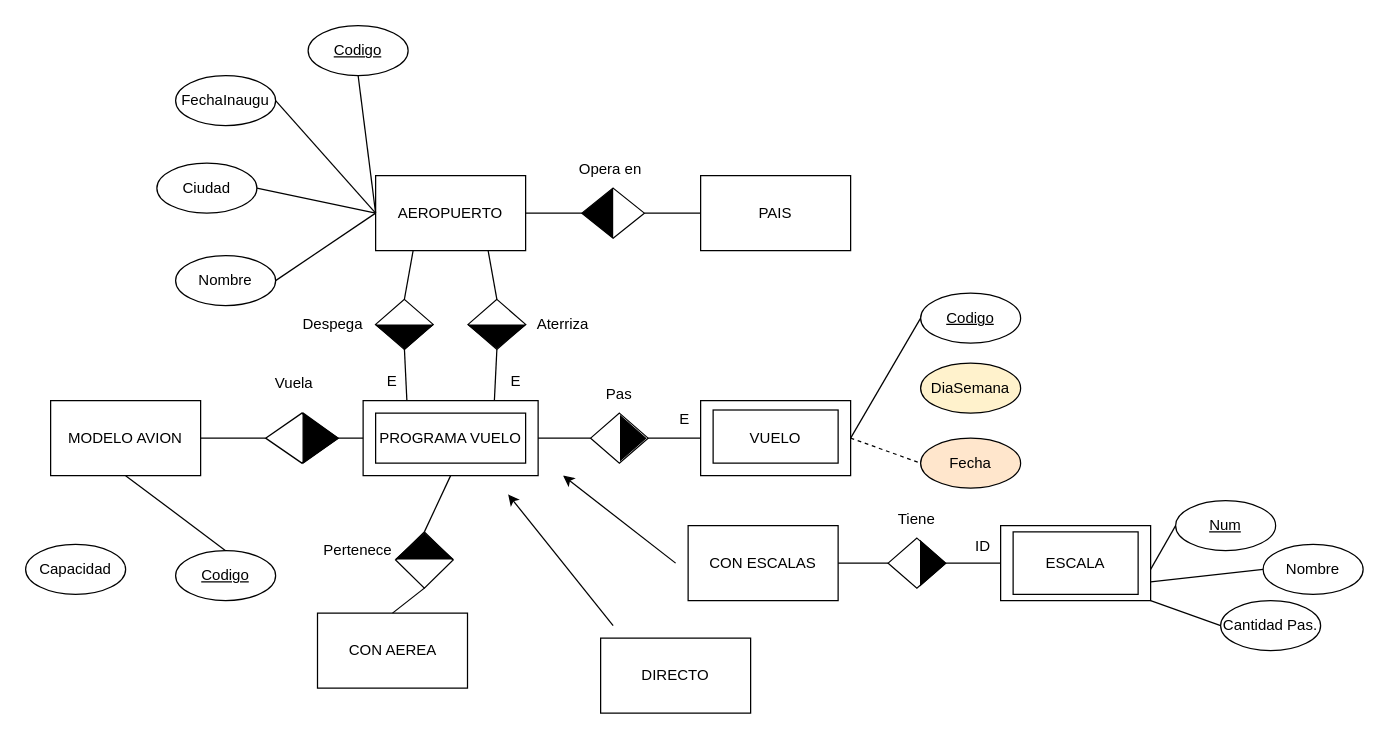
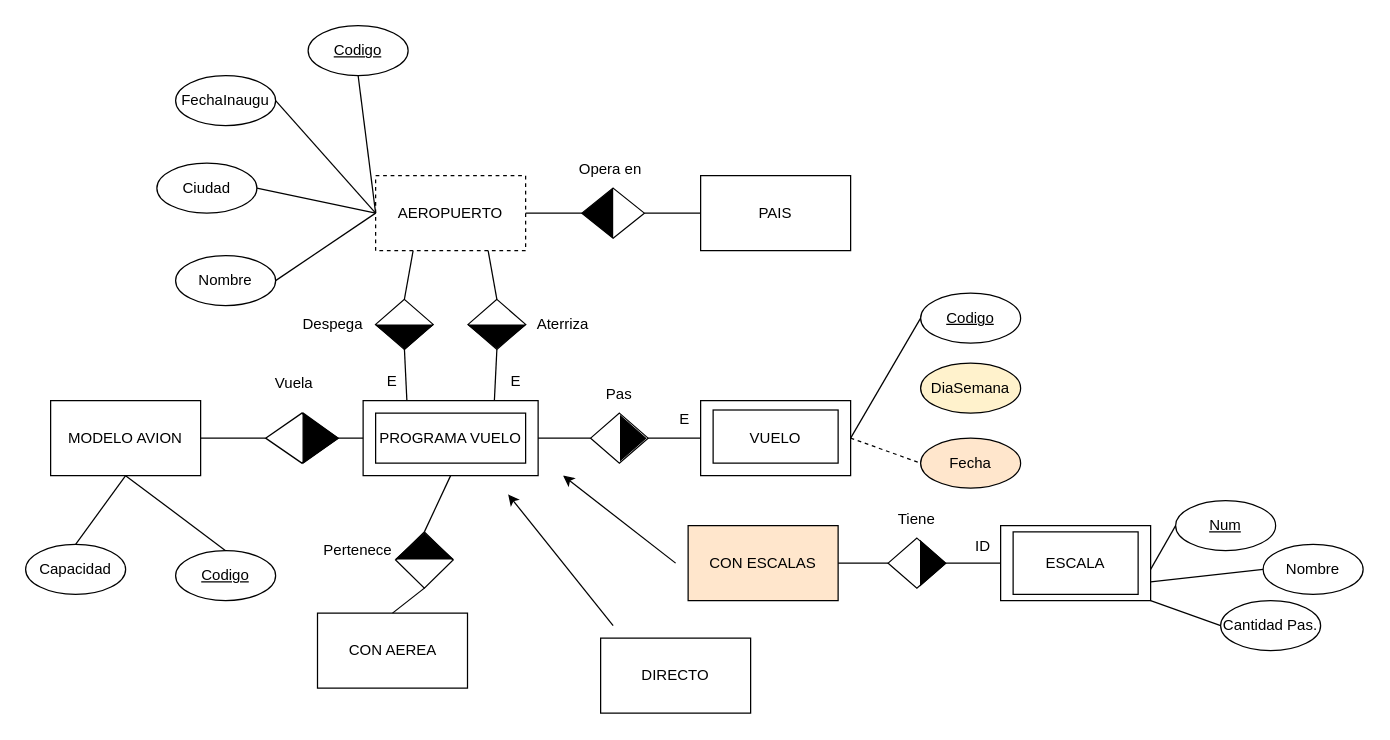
(451, 213) -> (451, 213)
none -> (100, 511)
(763, 563) -> (763, 563)
